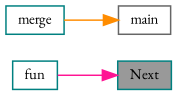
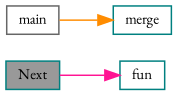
(84, 20) -> (79, 20)
(80, 75) -> (82, 75)
